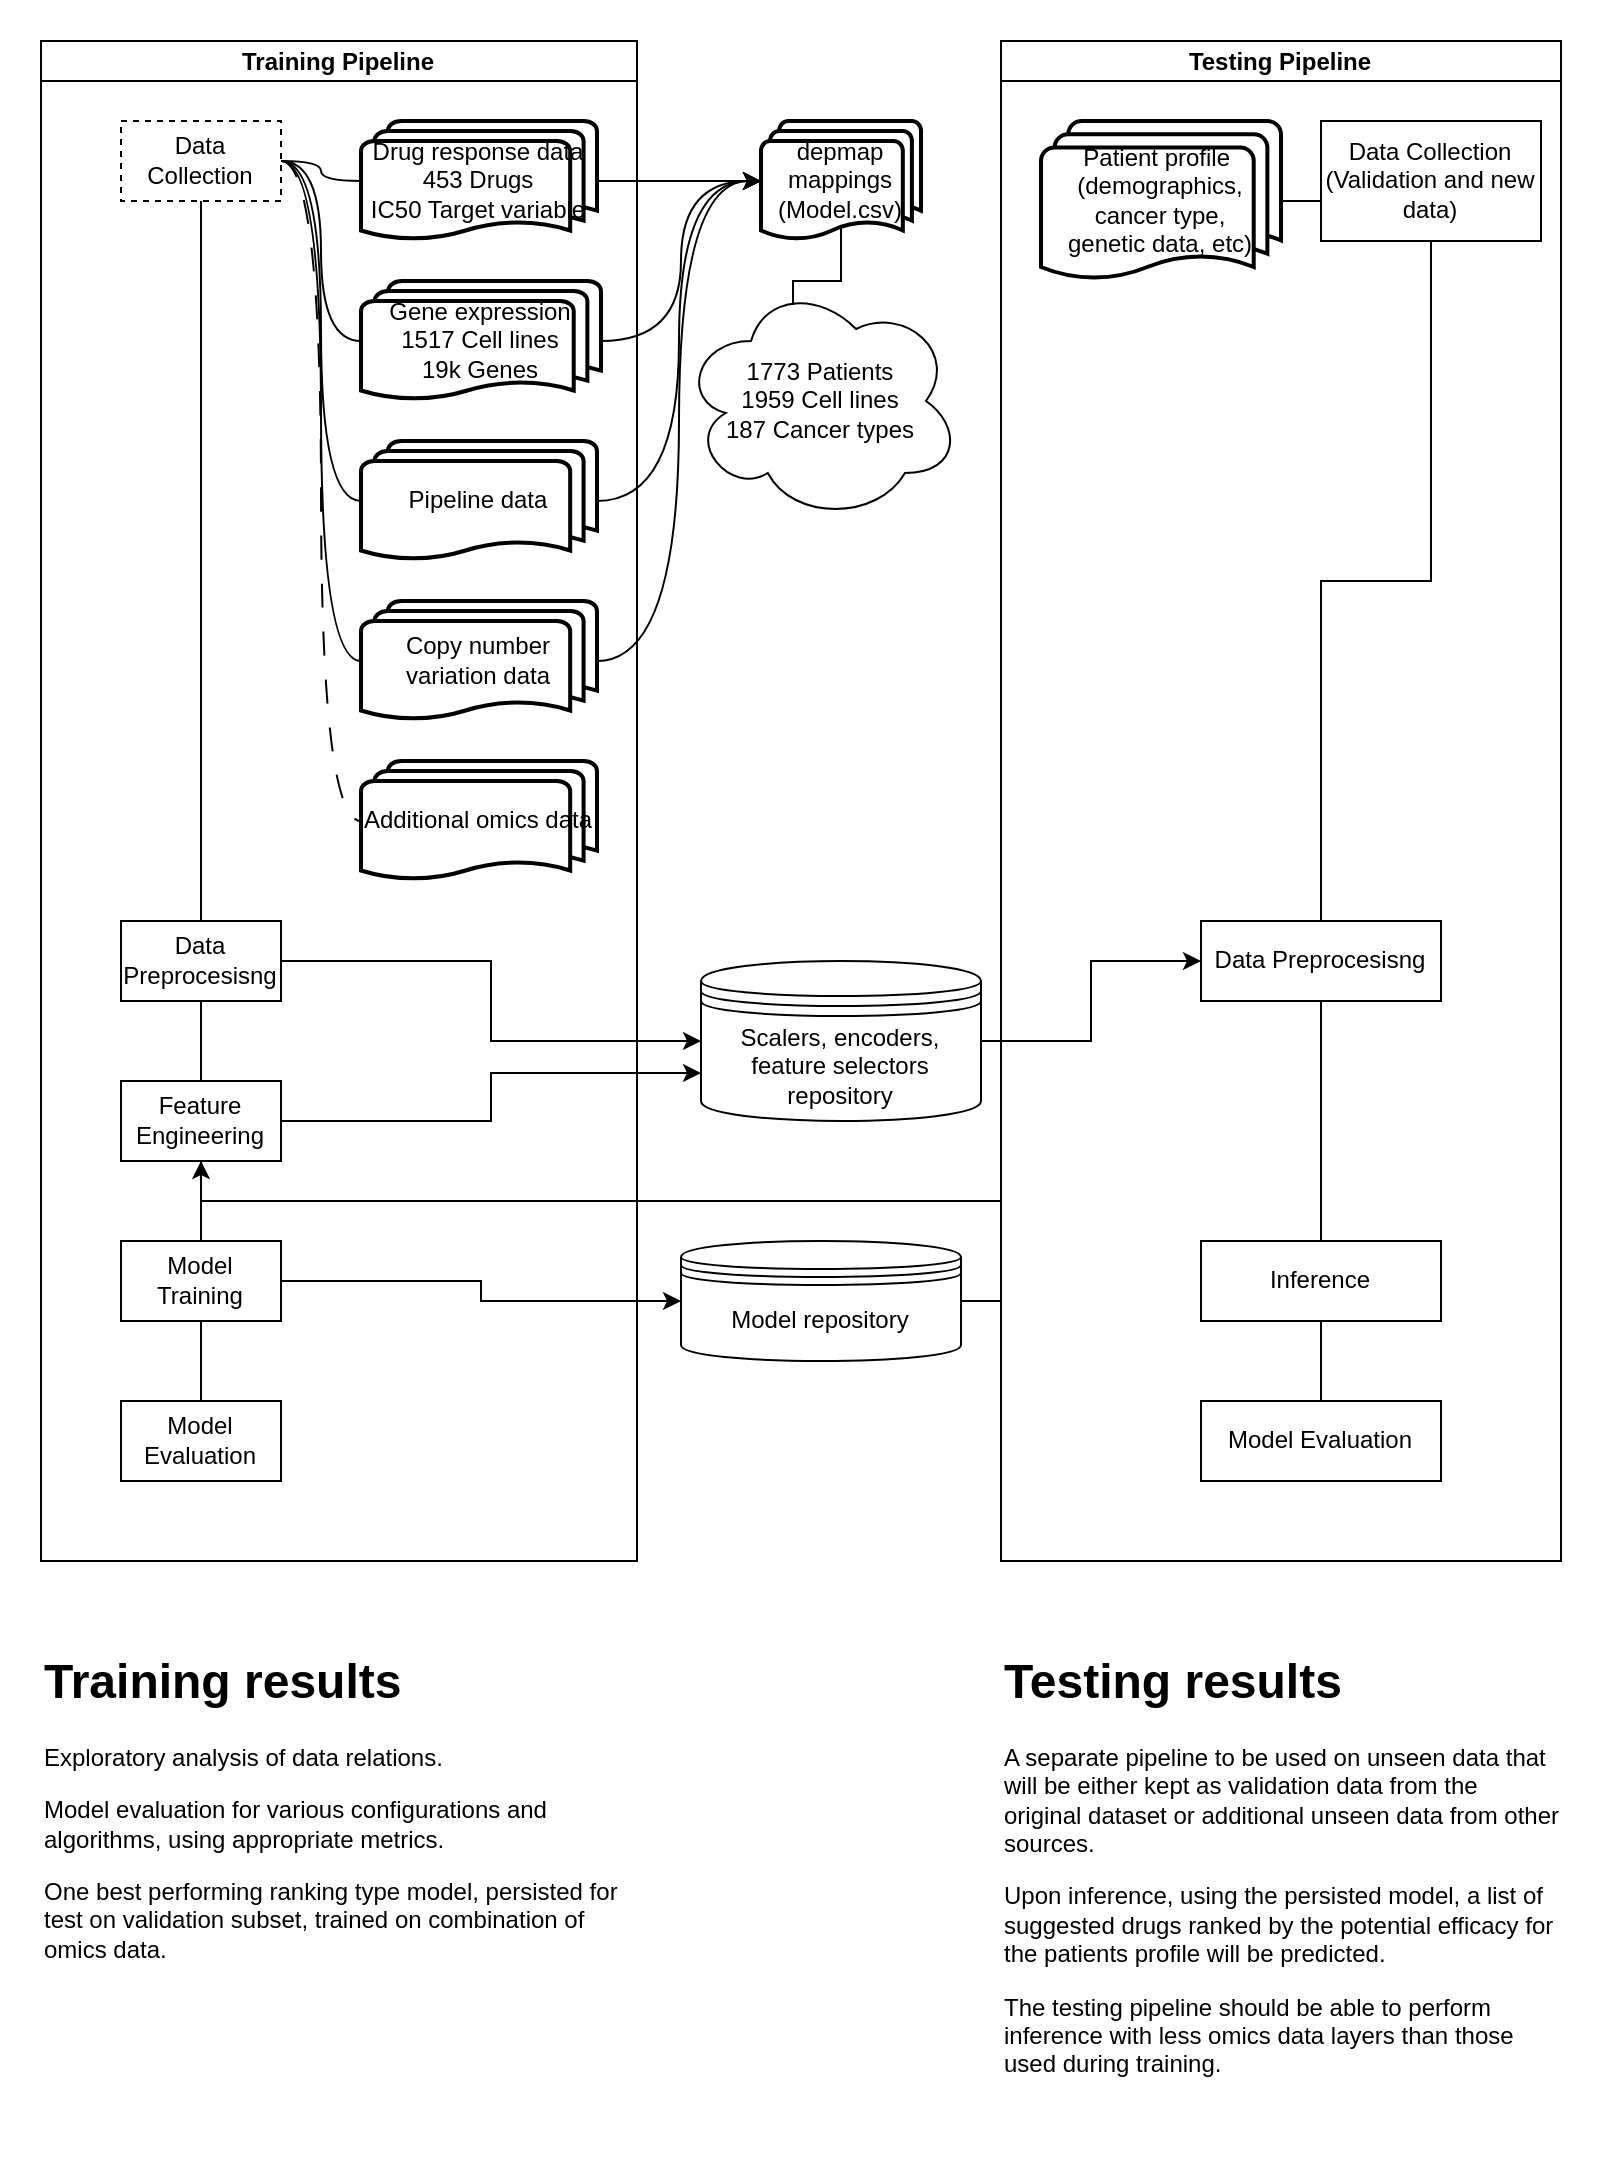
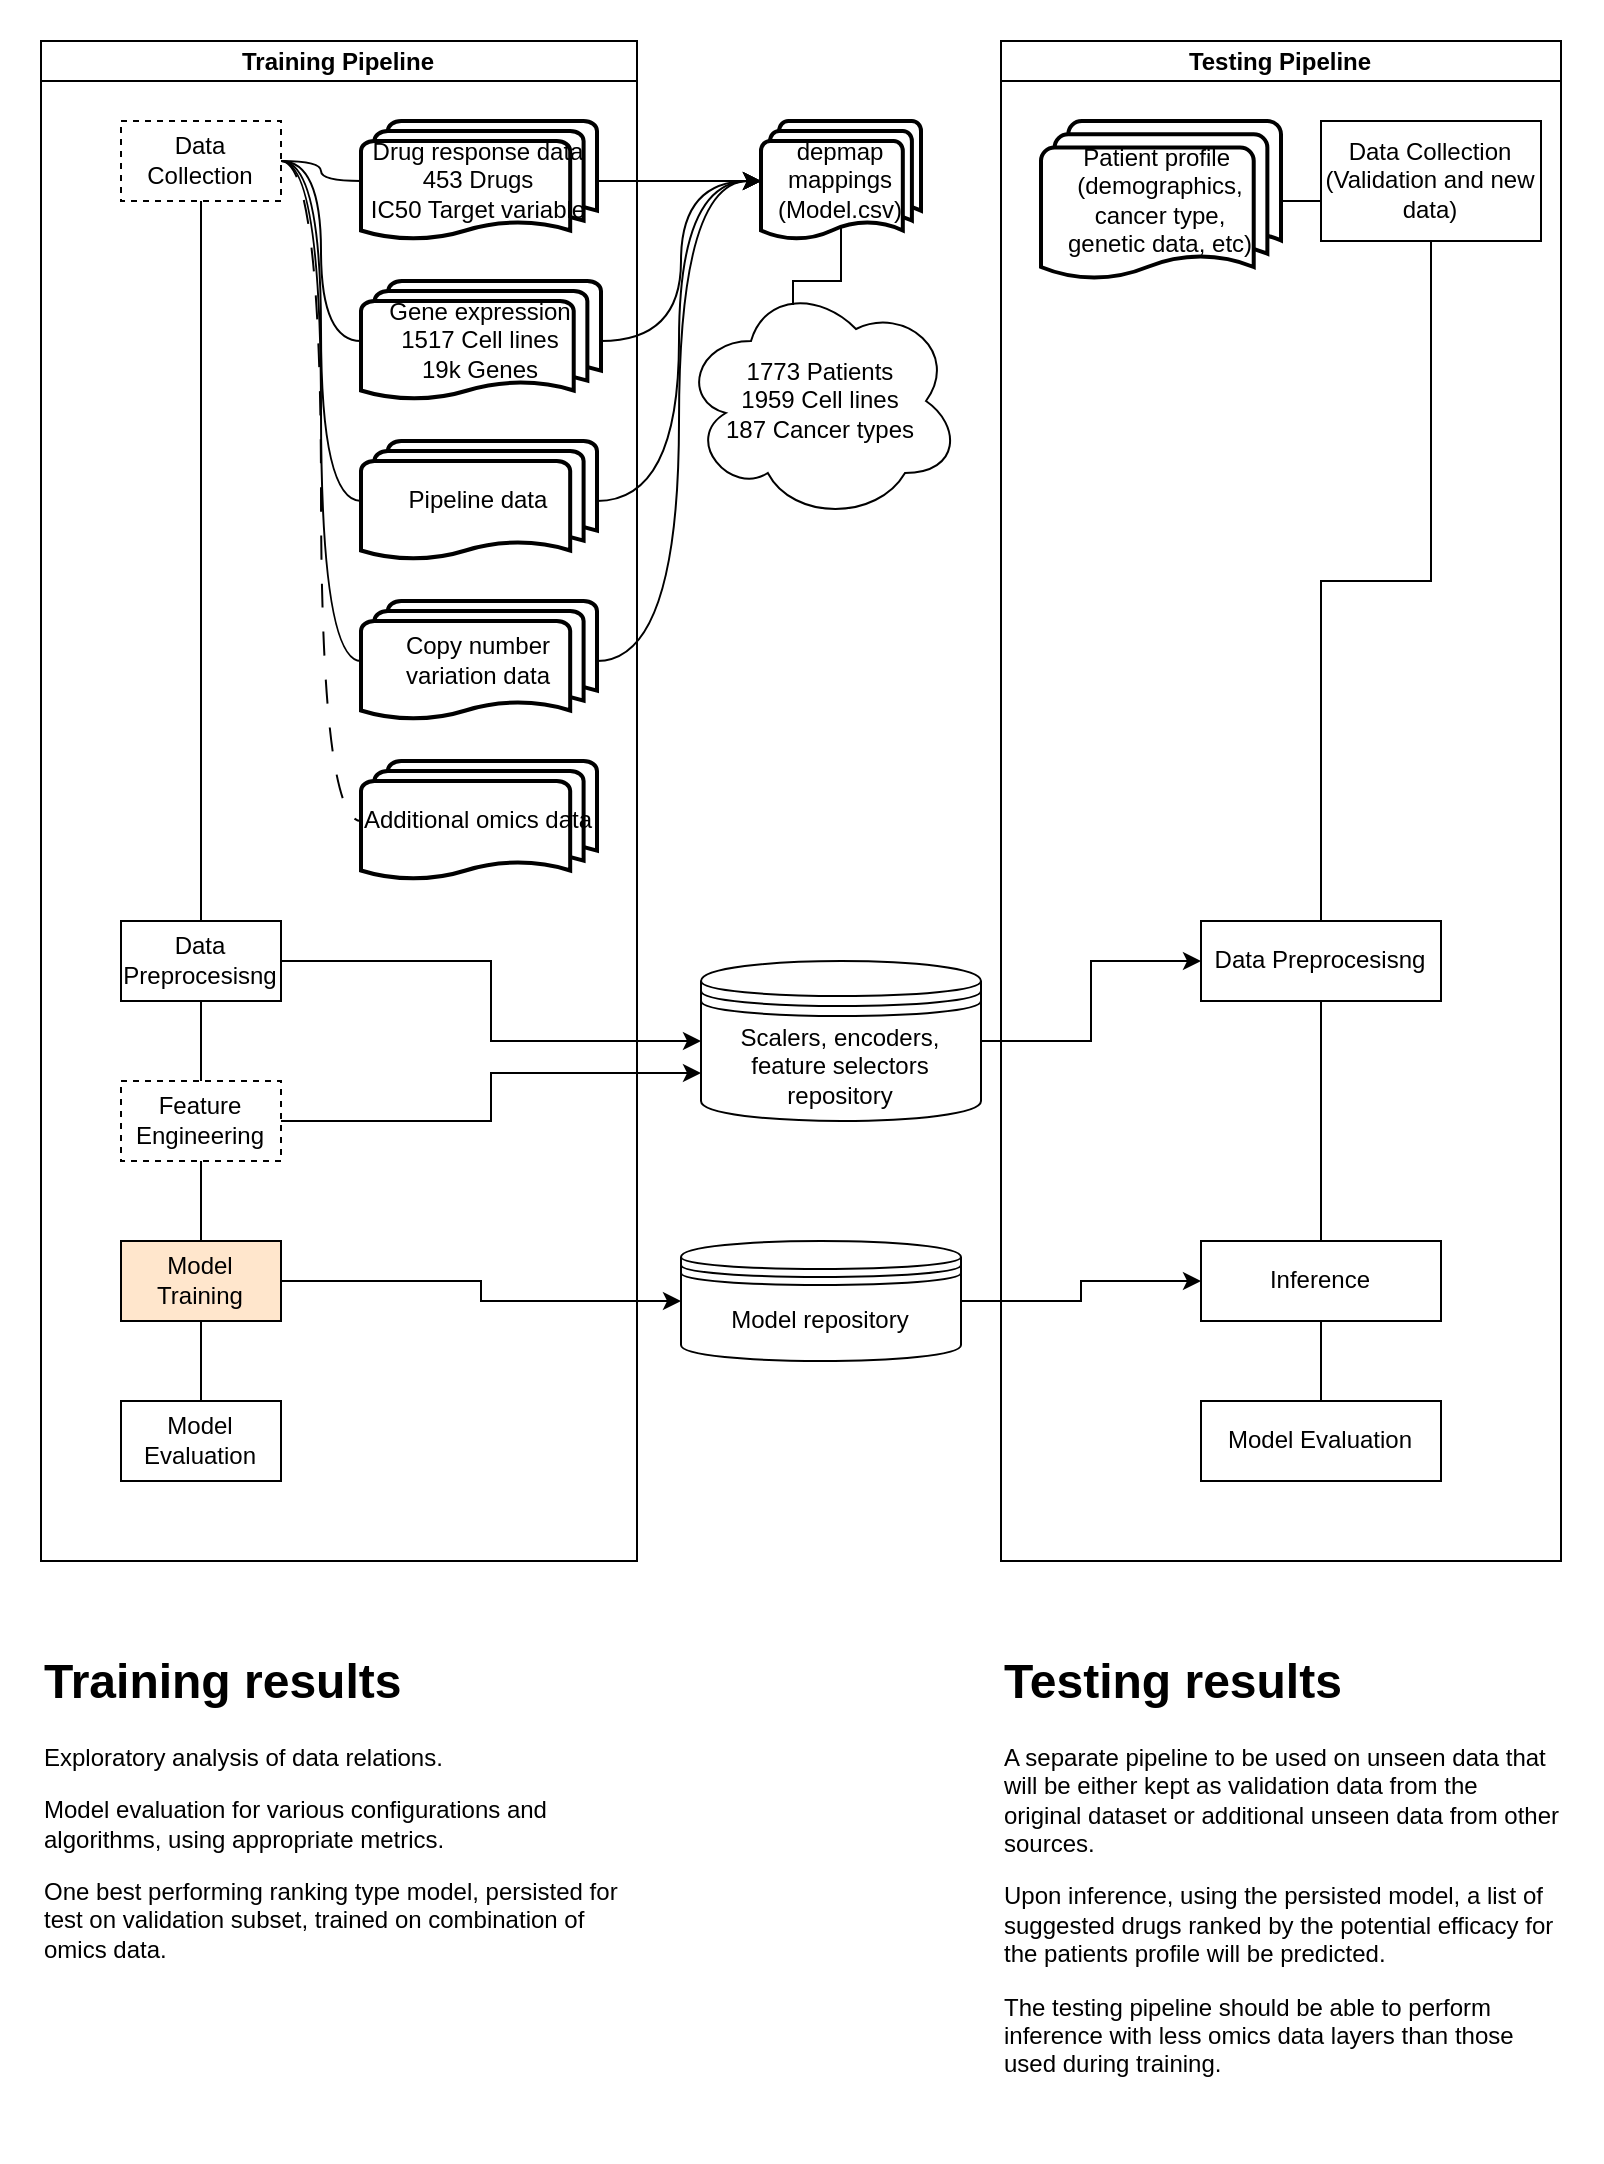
(201, 1121) -> (201, 1121)
(602, 1201) -> (1086, 1281)
(201, 1281) -> (201, 1281)
